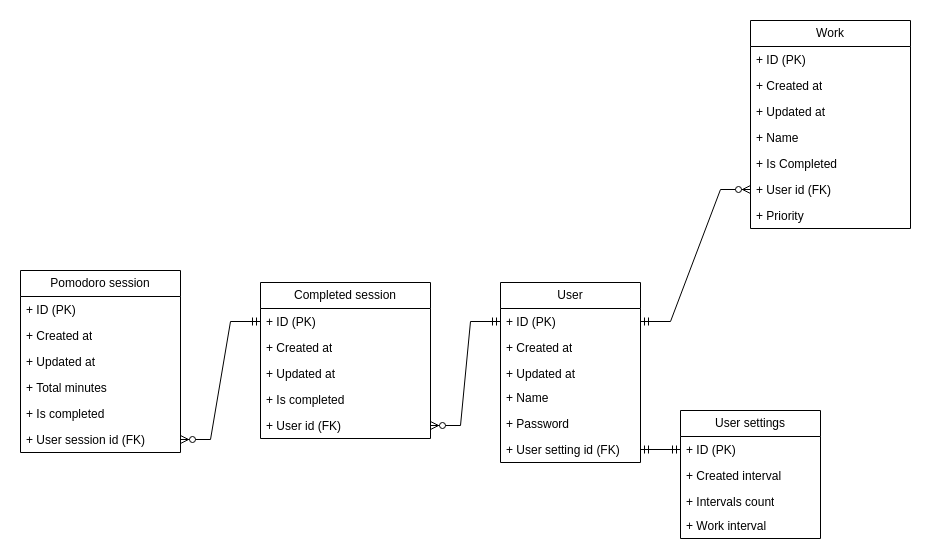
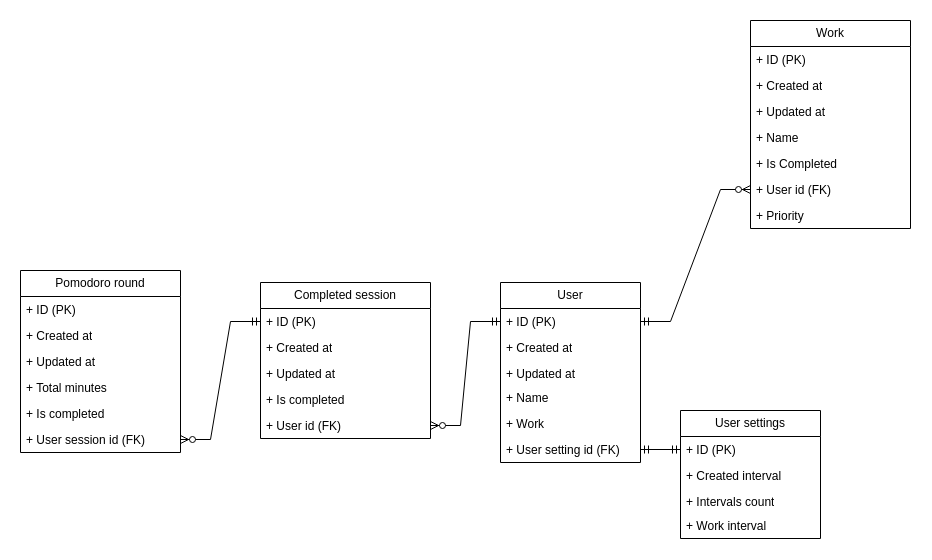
(101, 284) -> (101, 284)
(539, 425) -> (525, 425)
